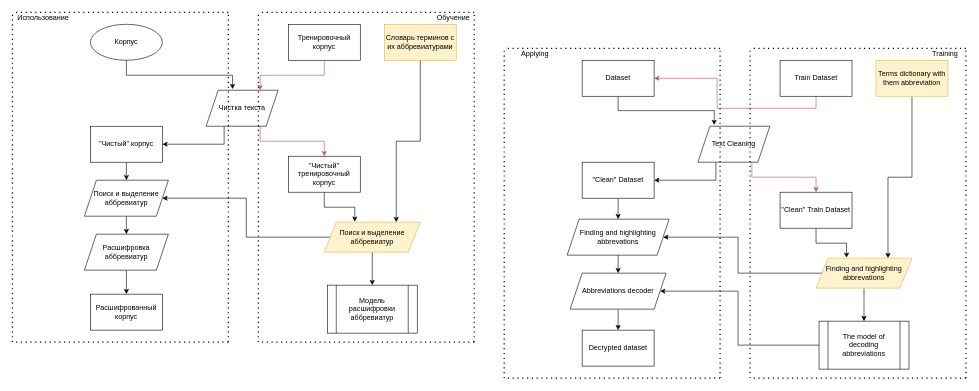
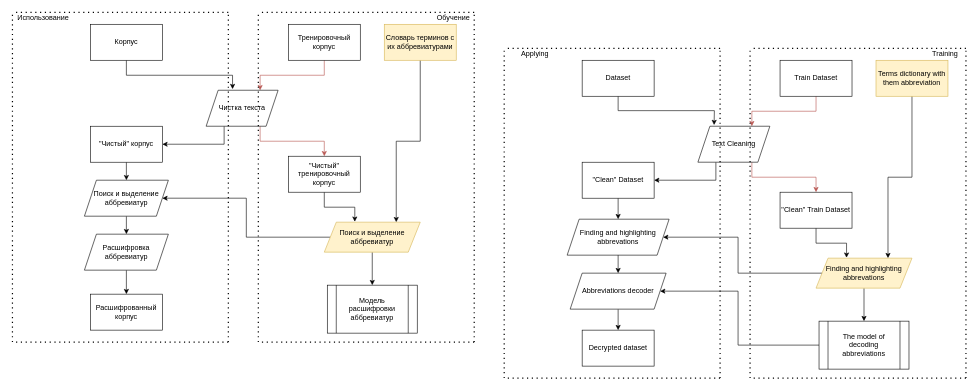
(126, 42) -> (126, 42)
(717, 78) -> (752, 113)
